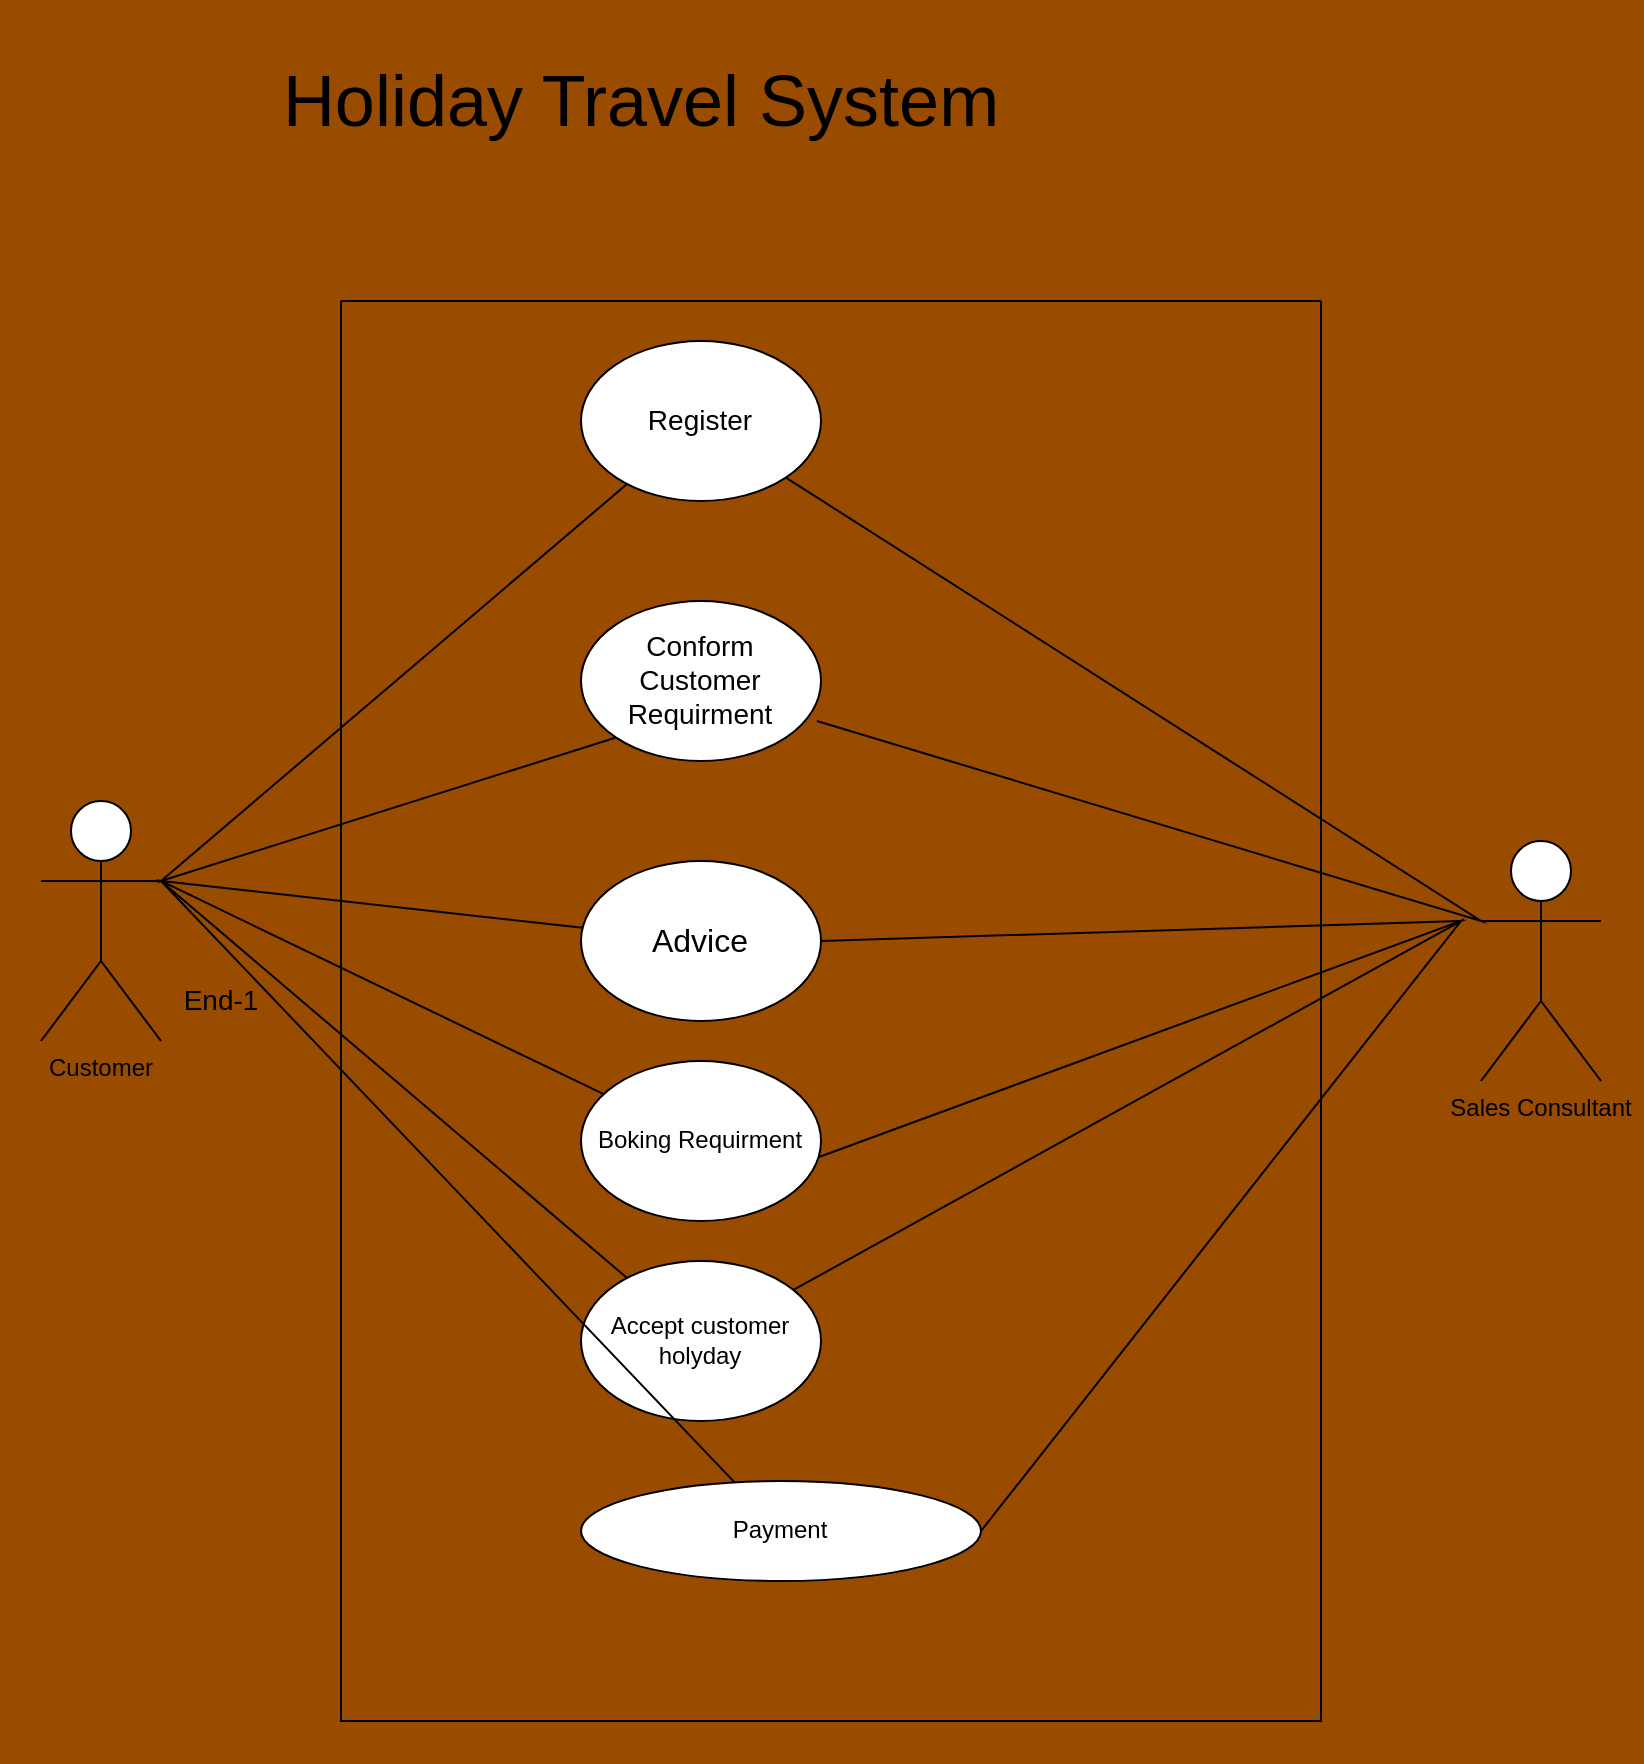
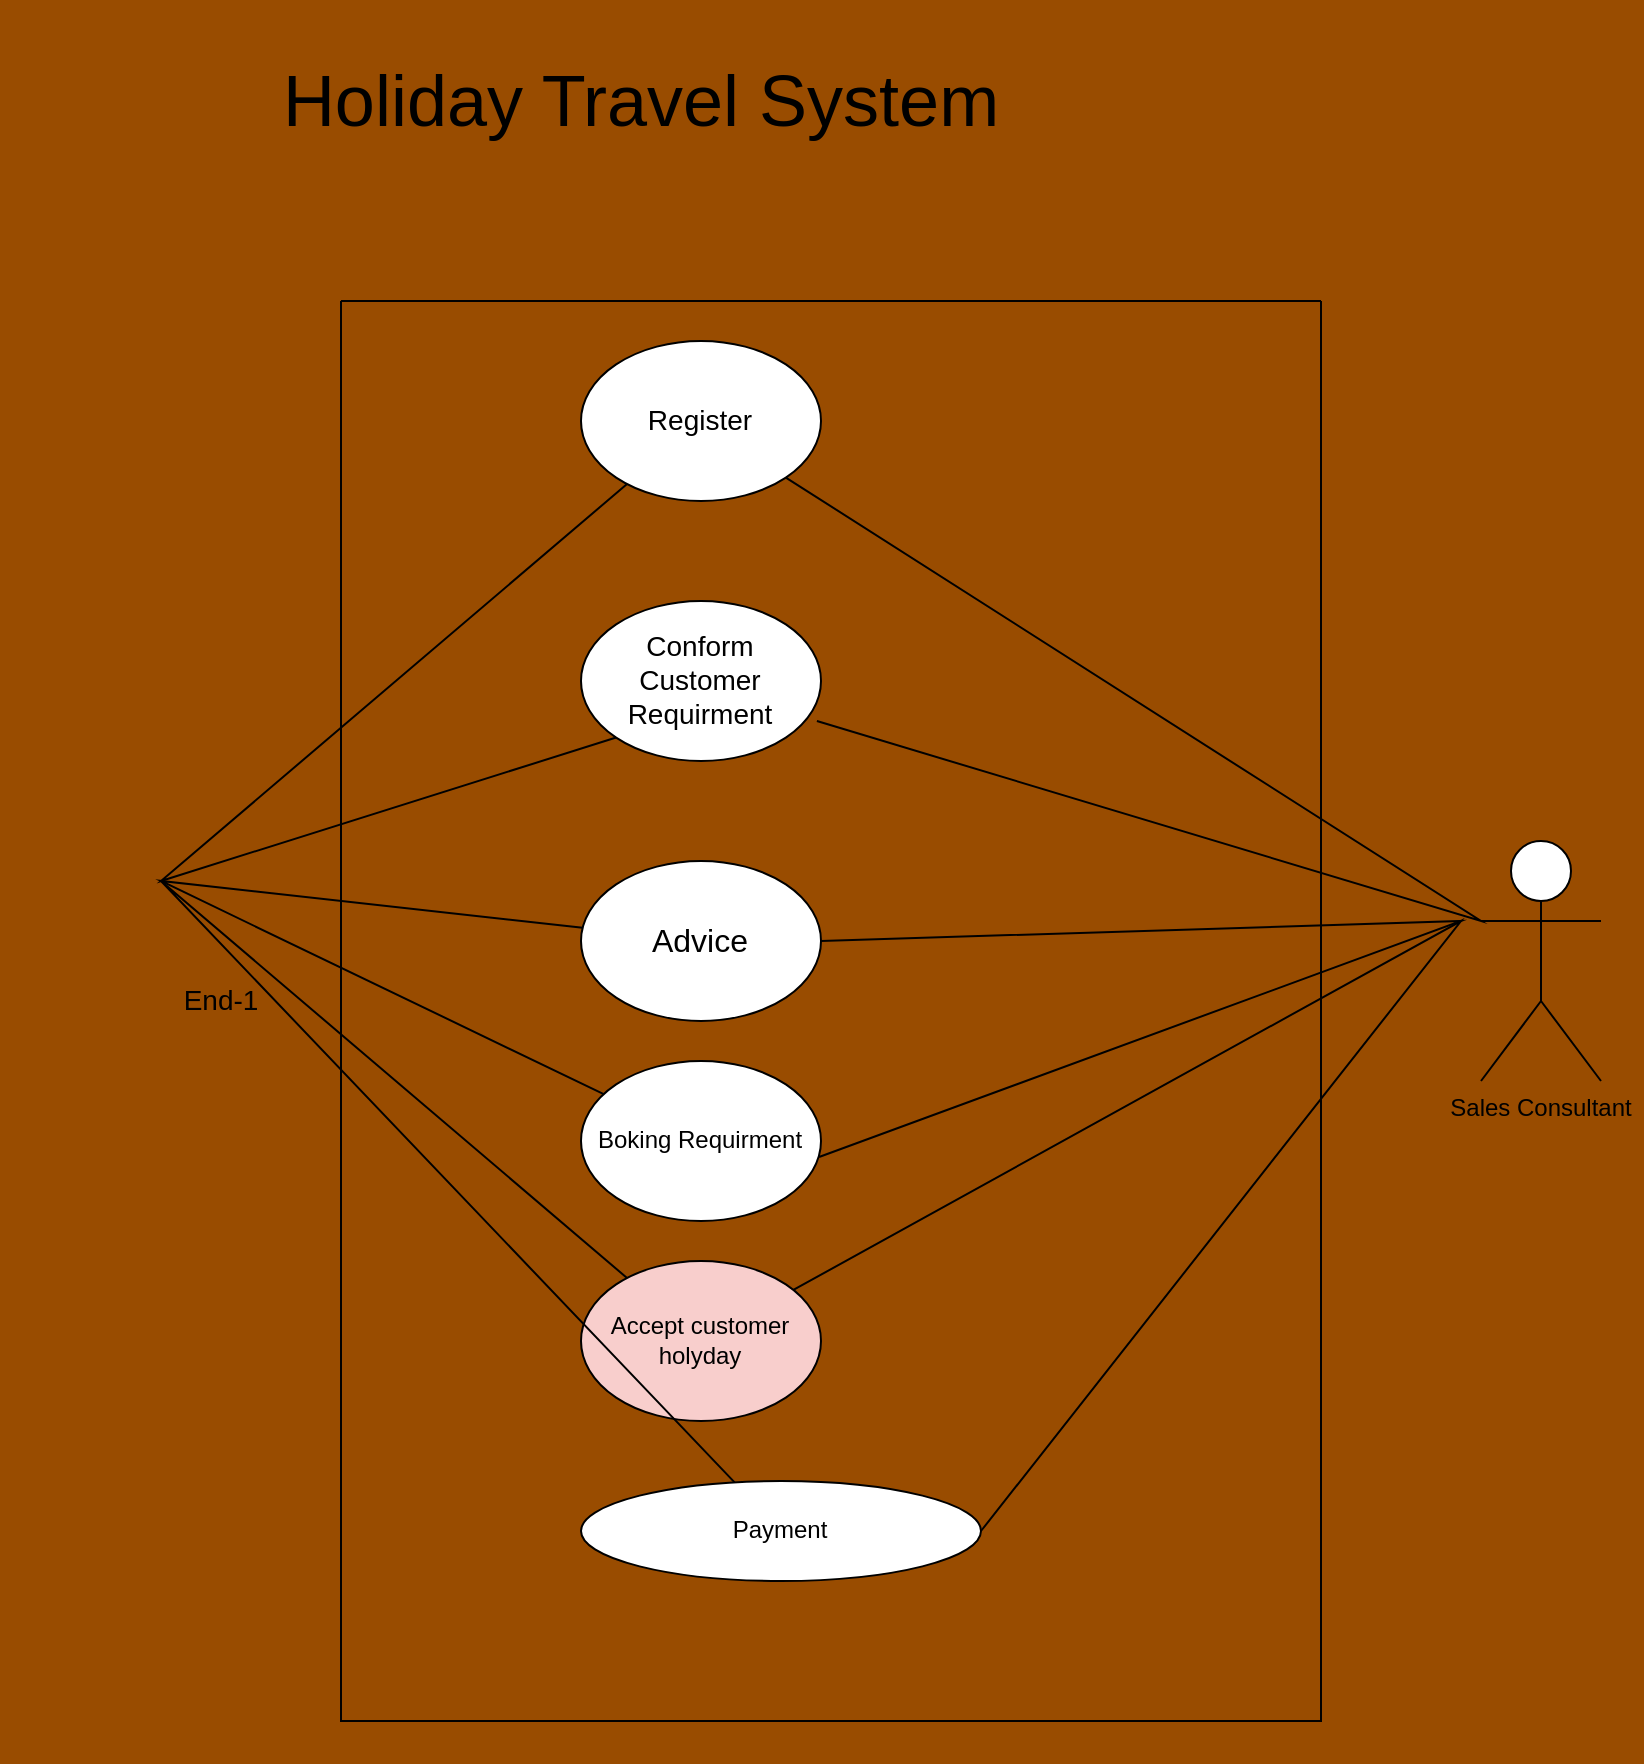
(101, 921) -> none
(701, 1341) -> (701, 1341)
